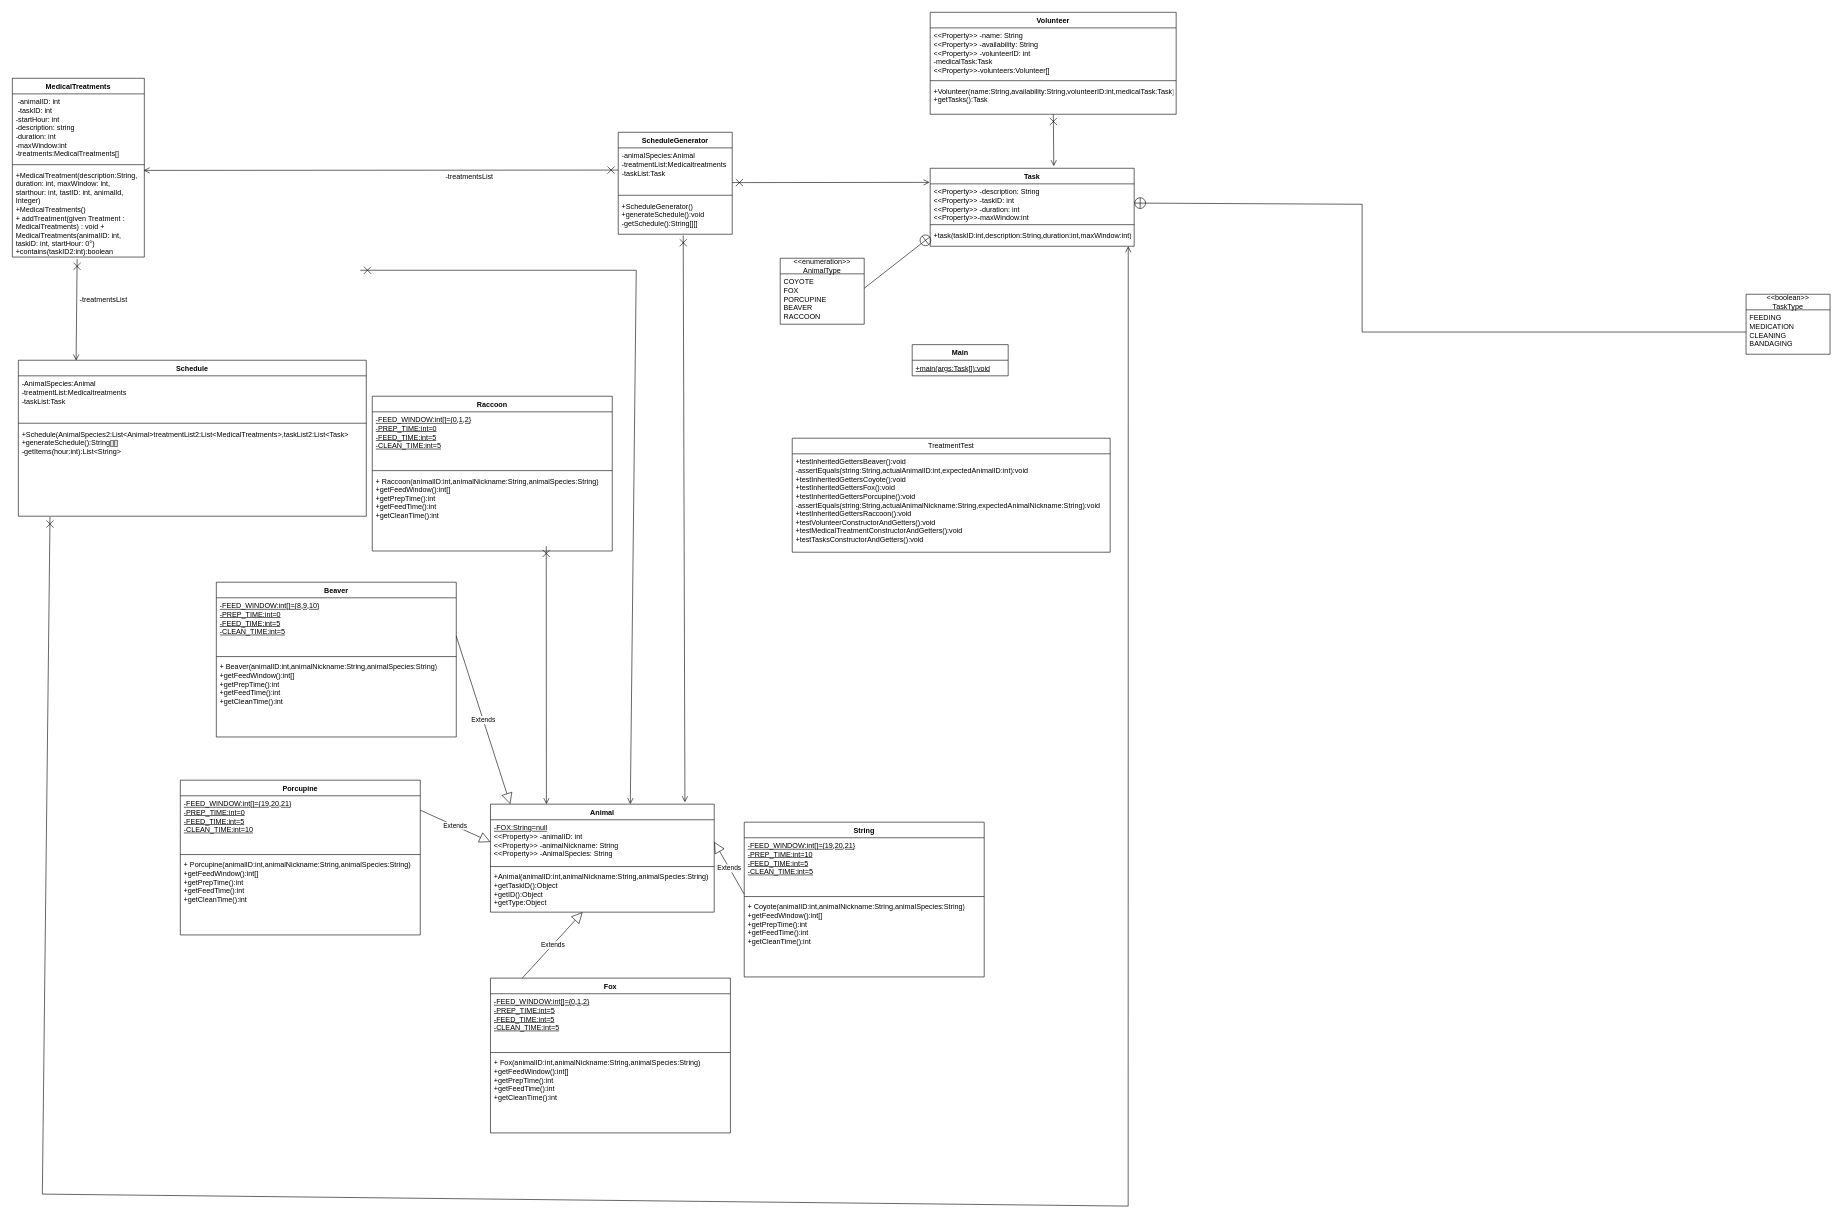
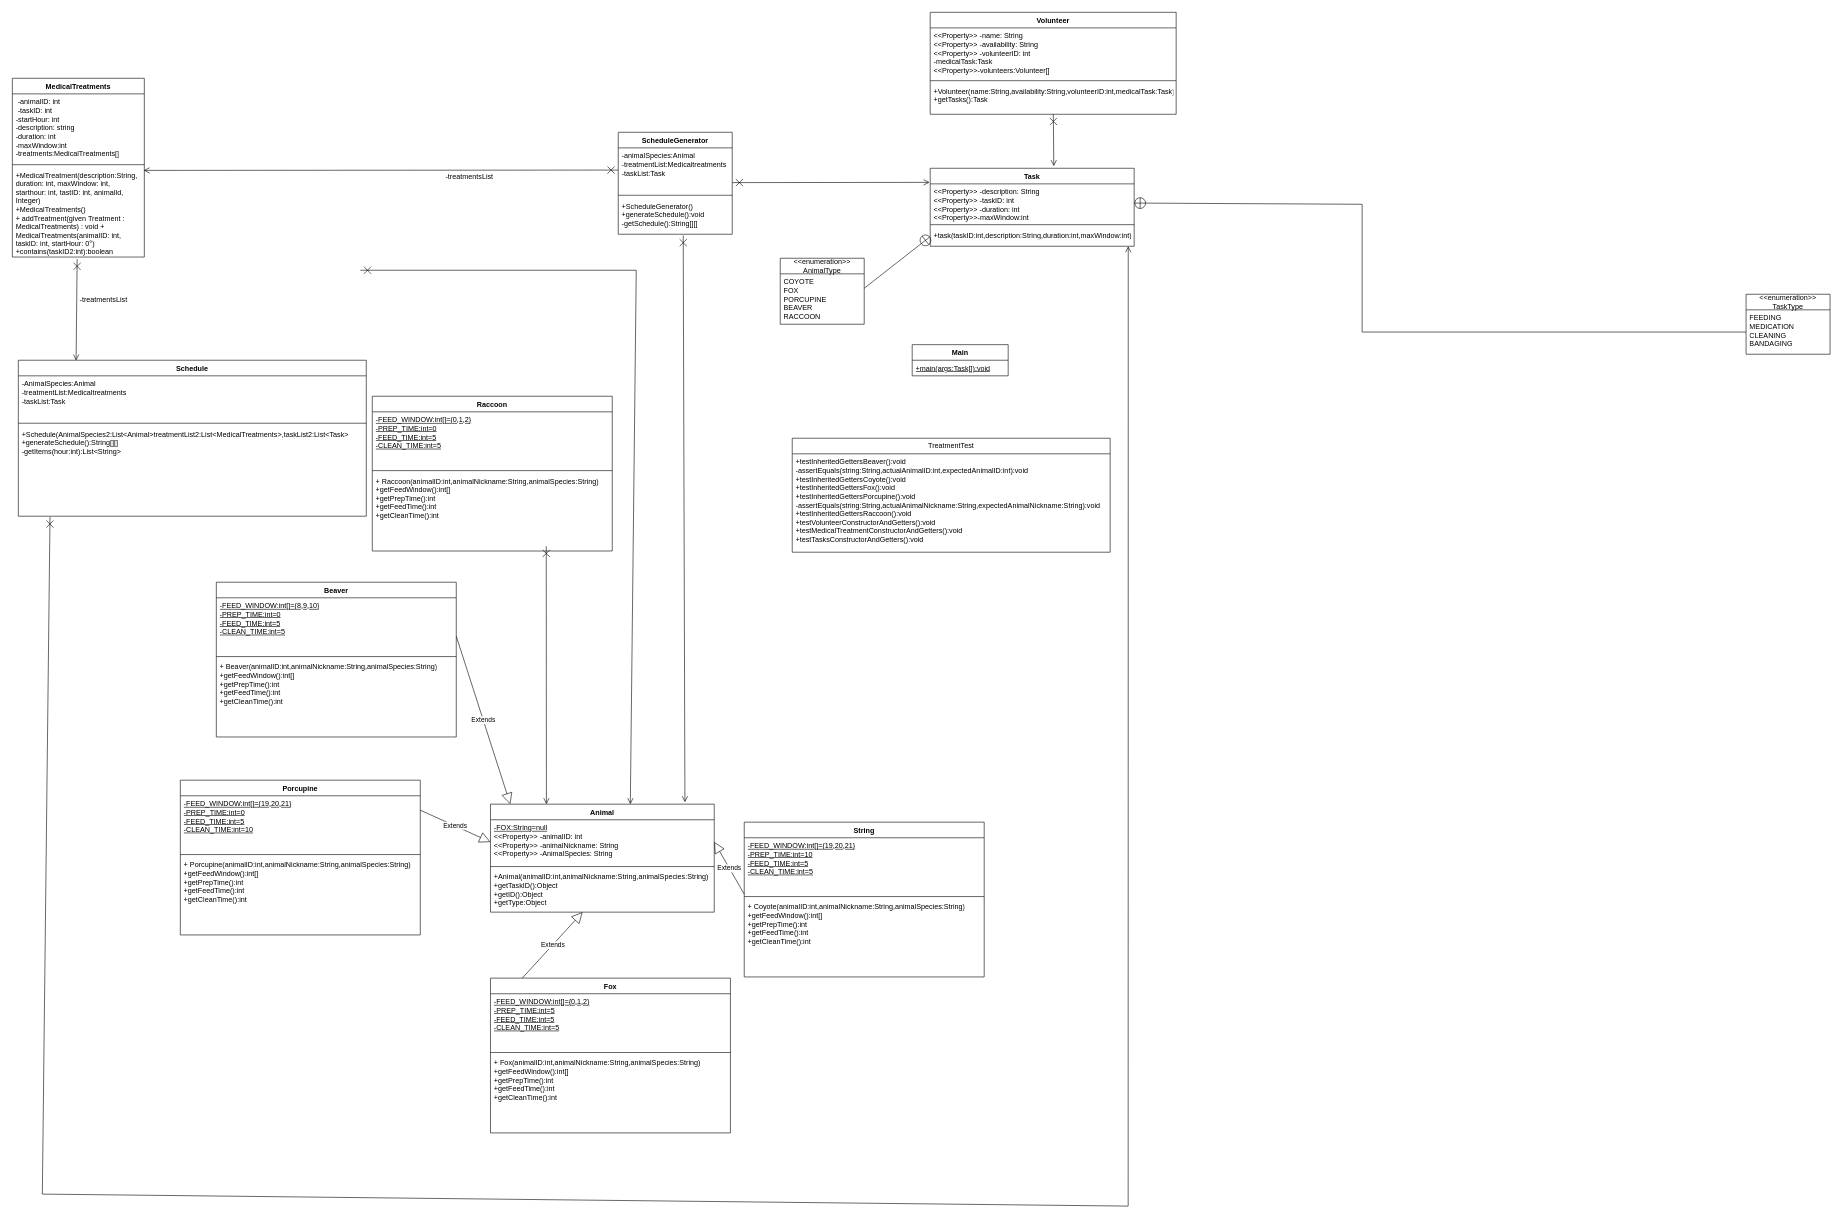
(1788, 302) -> (1788, 302)
